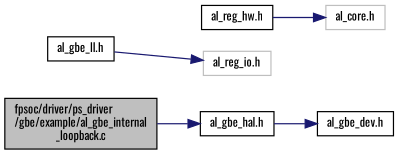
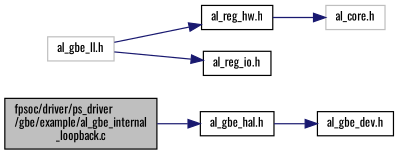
none -> (152, 35)
(81, 49) -> (81, 49)
(237, 63) -> (237, 63)
